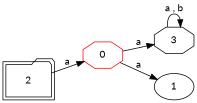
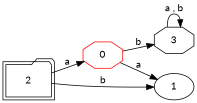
(138, 42) -> (138, 42)
none -> (99, 87)
